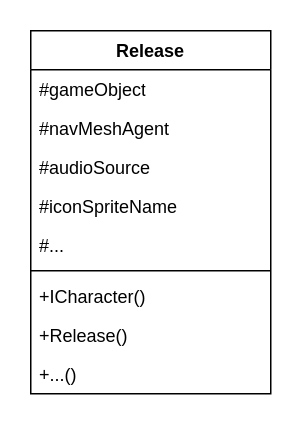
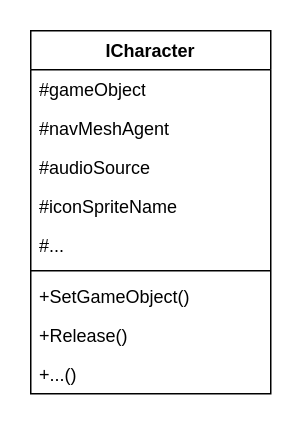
(151, 52) -> (151, 52)
(105, 298) -> (120, 298)
